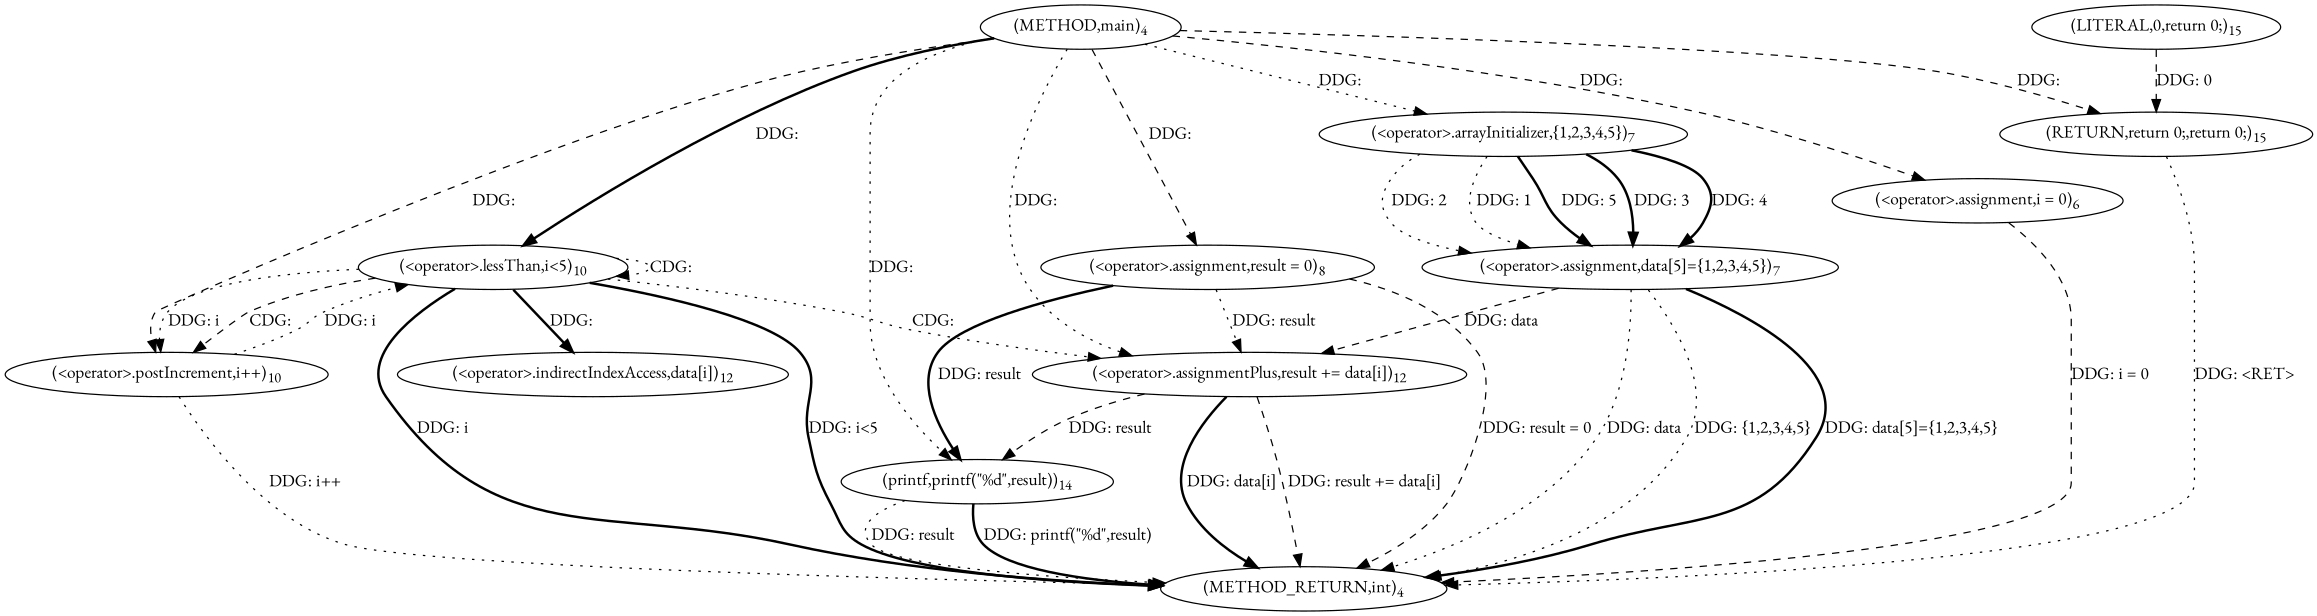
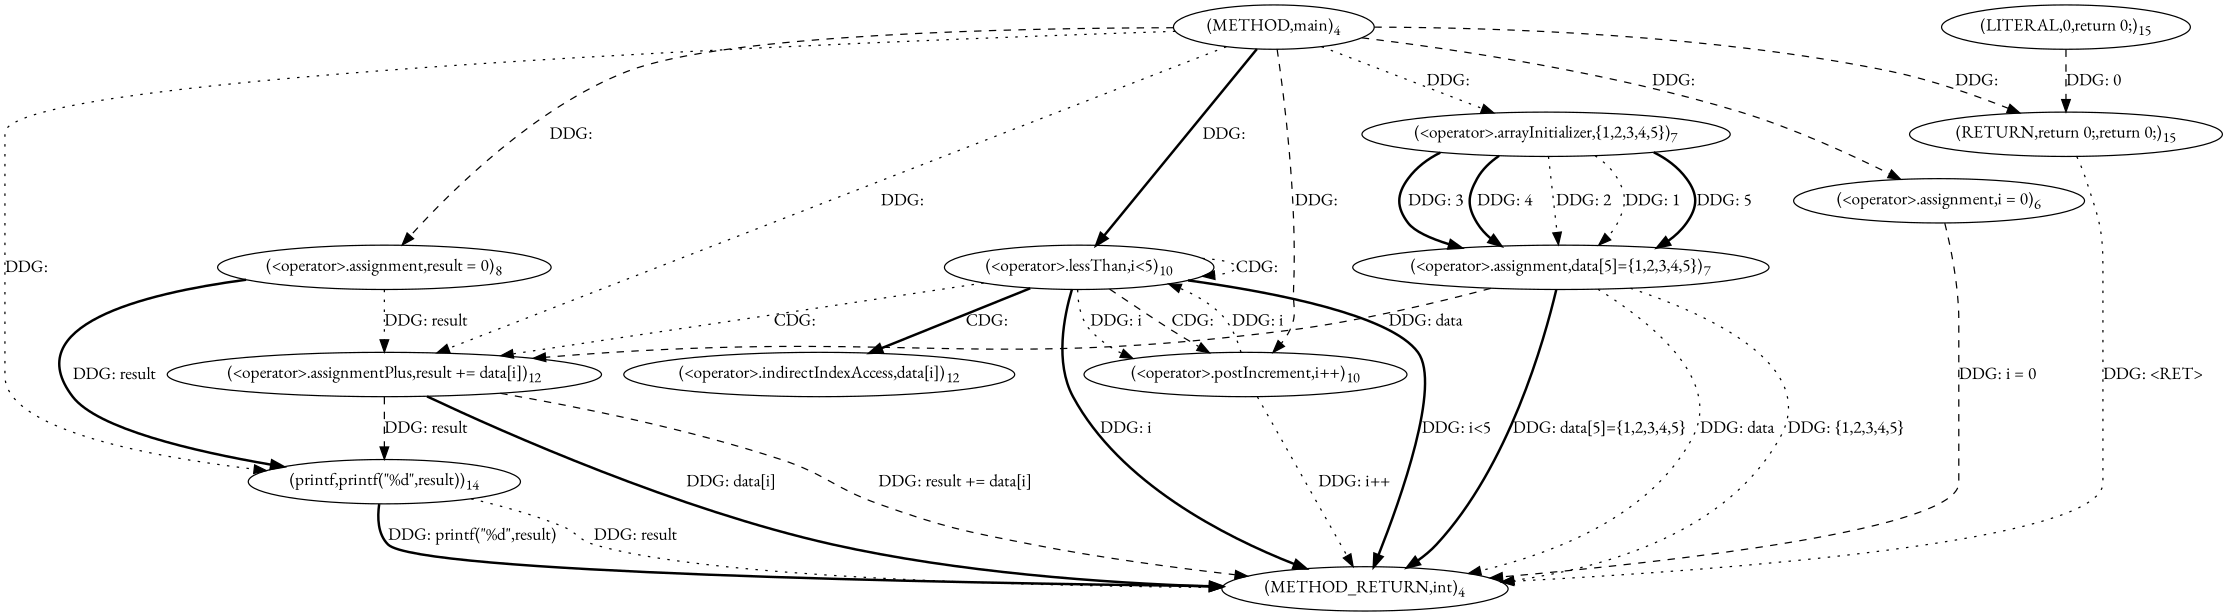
(574, 321) -> (989, 321)
(1484, 405) -> none
